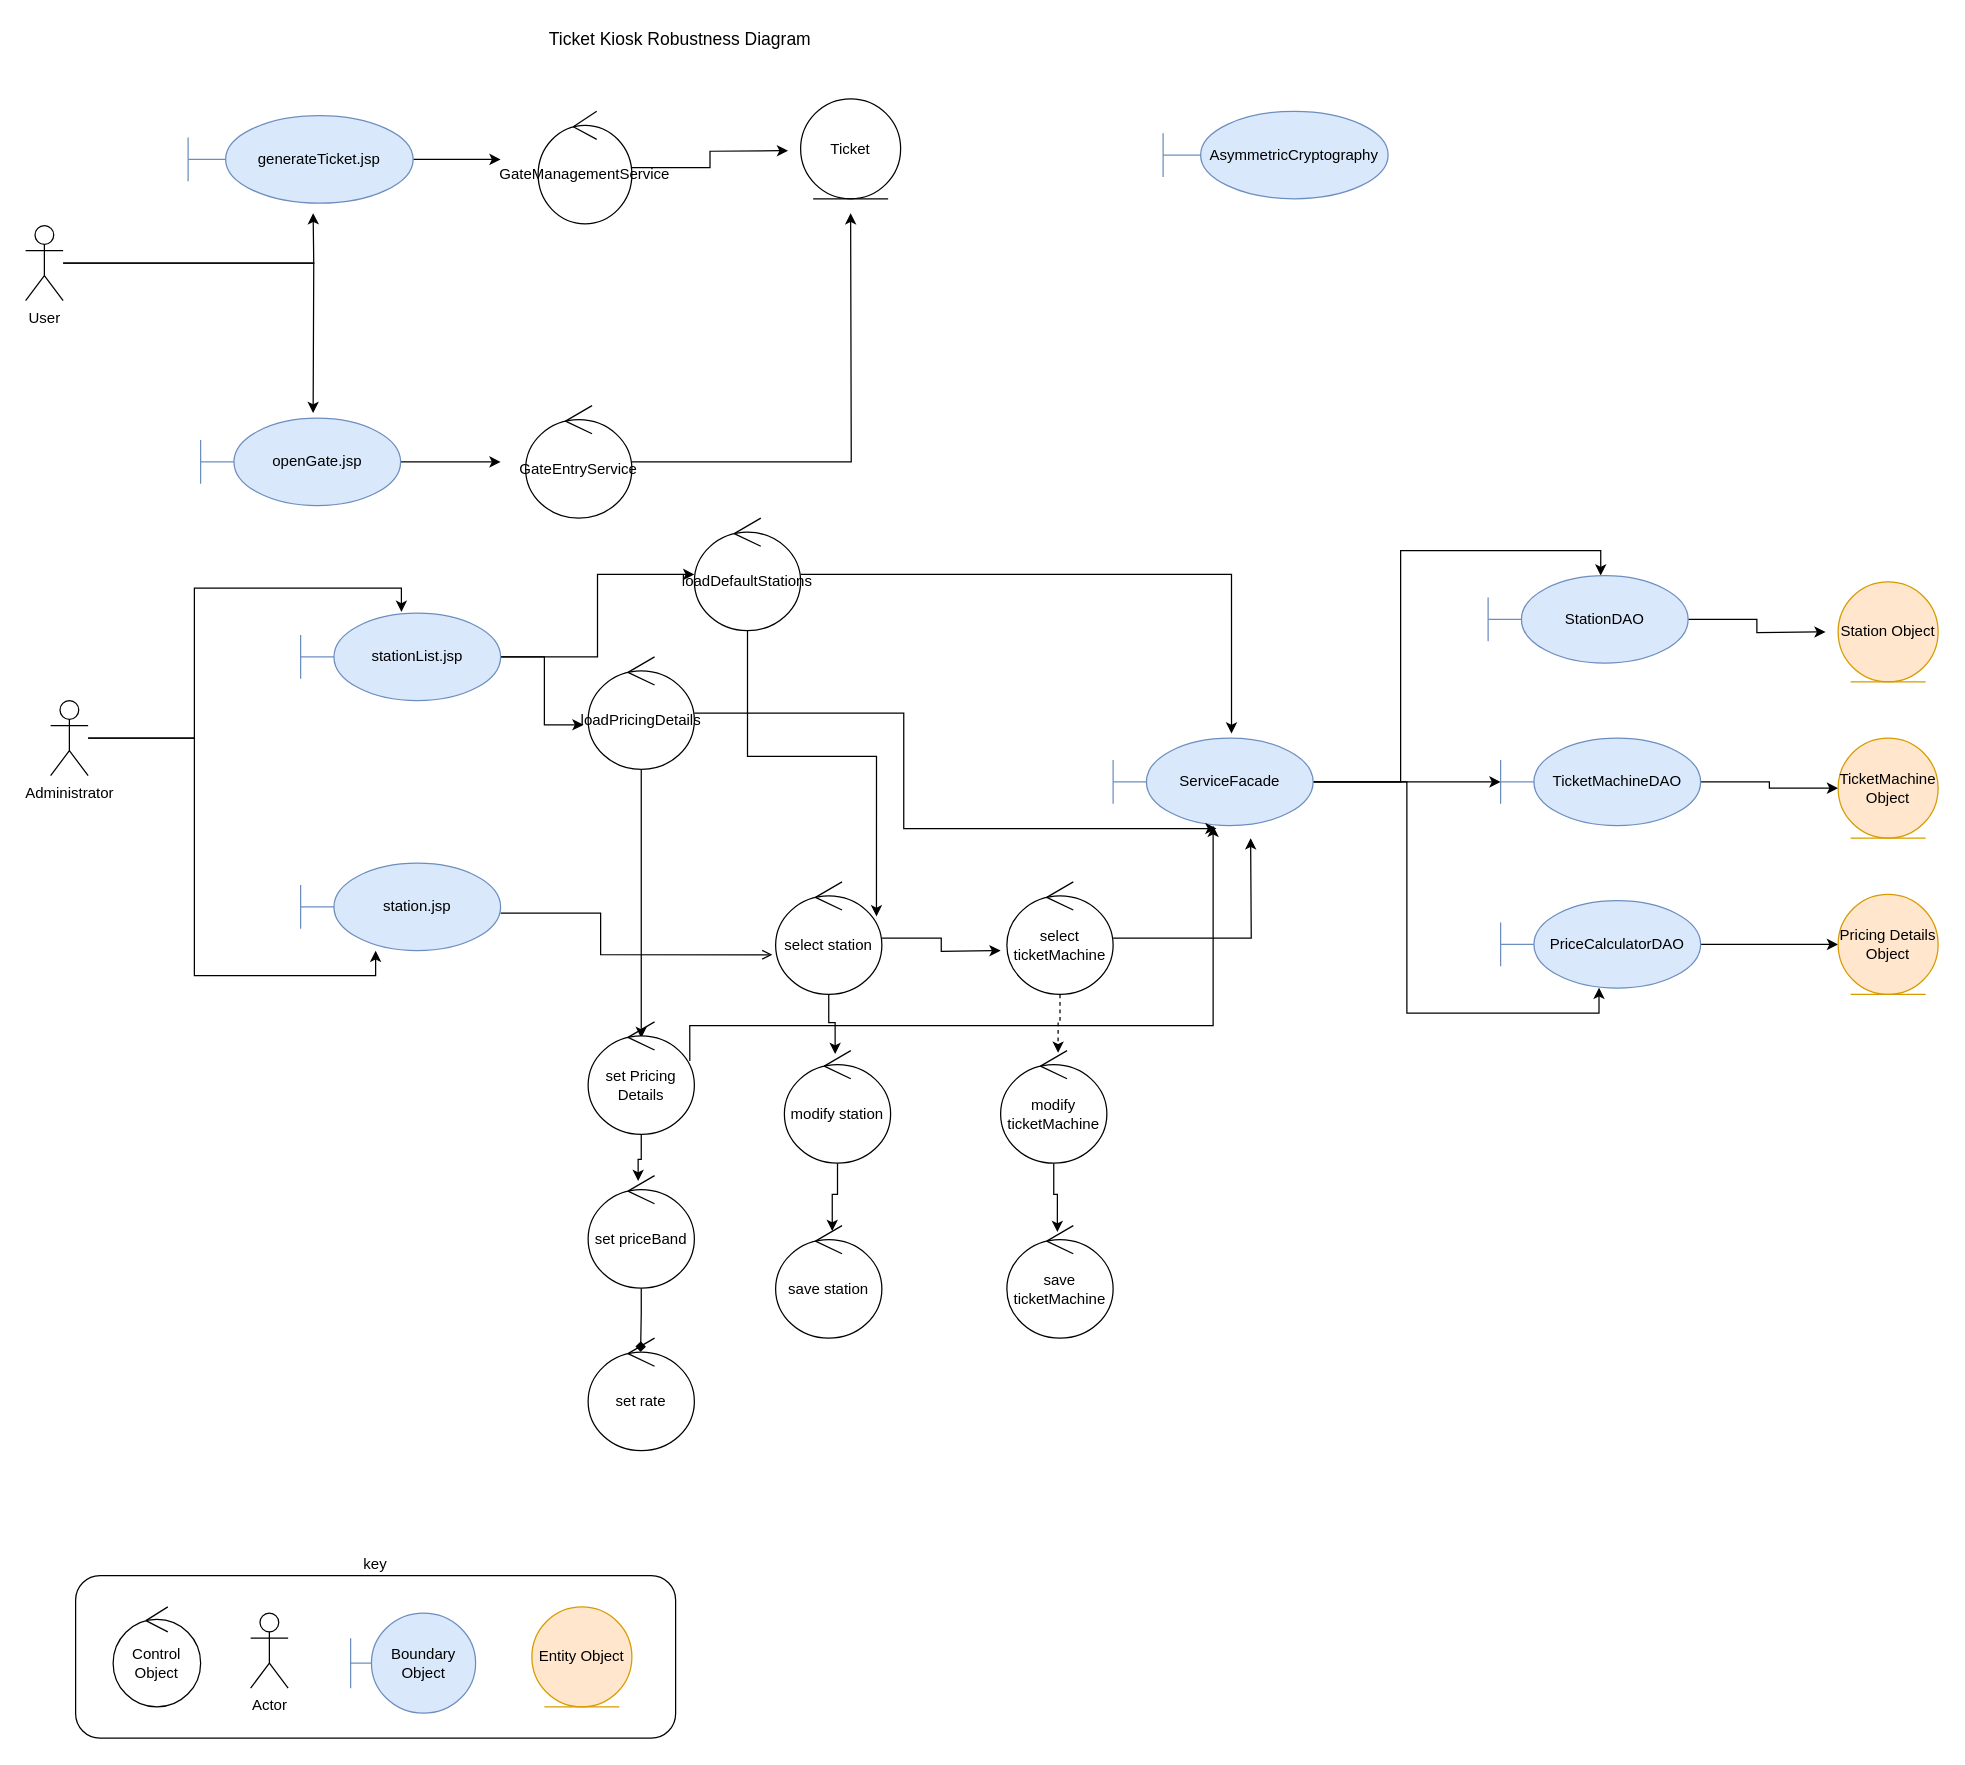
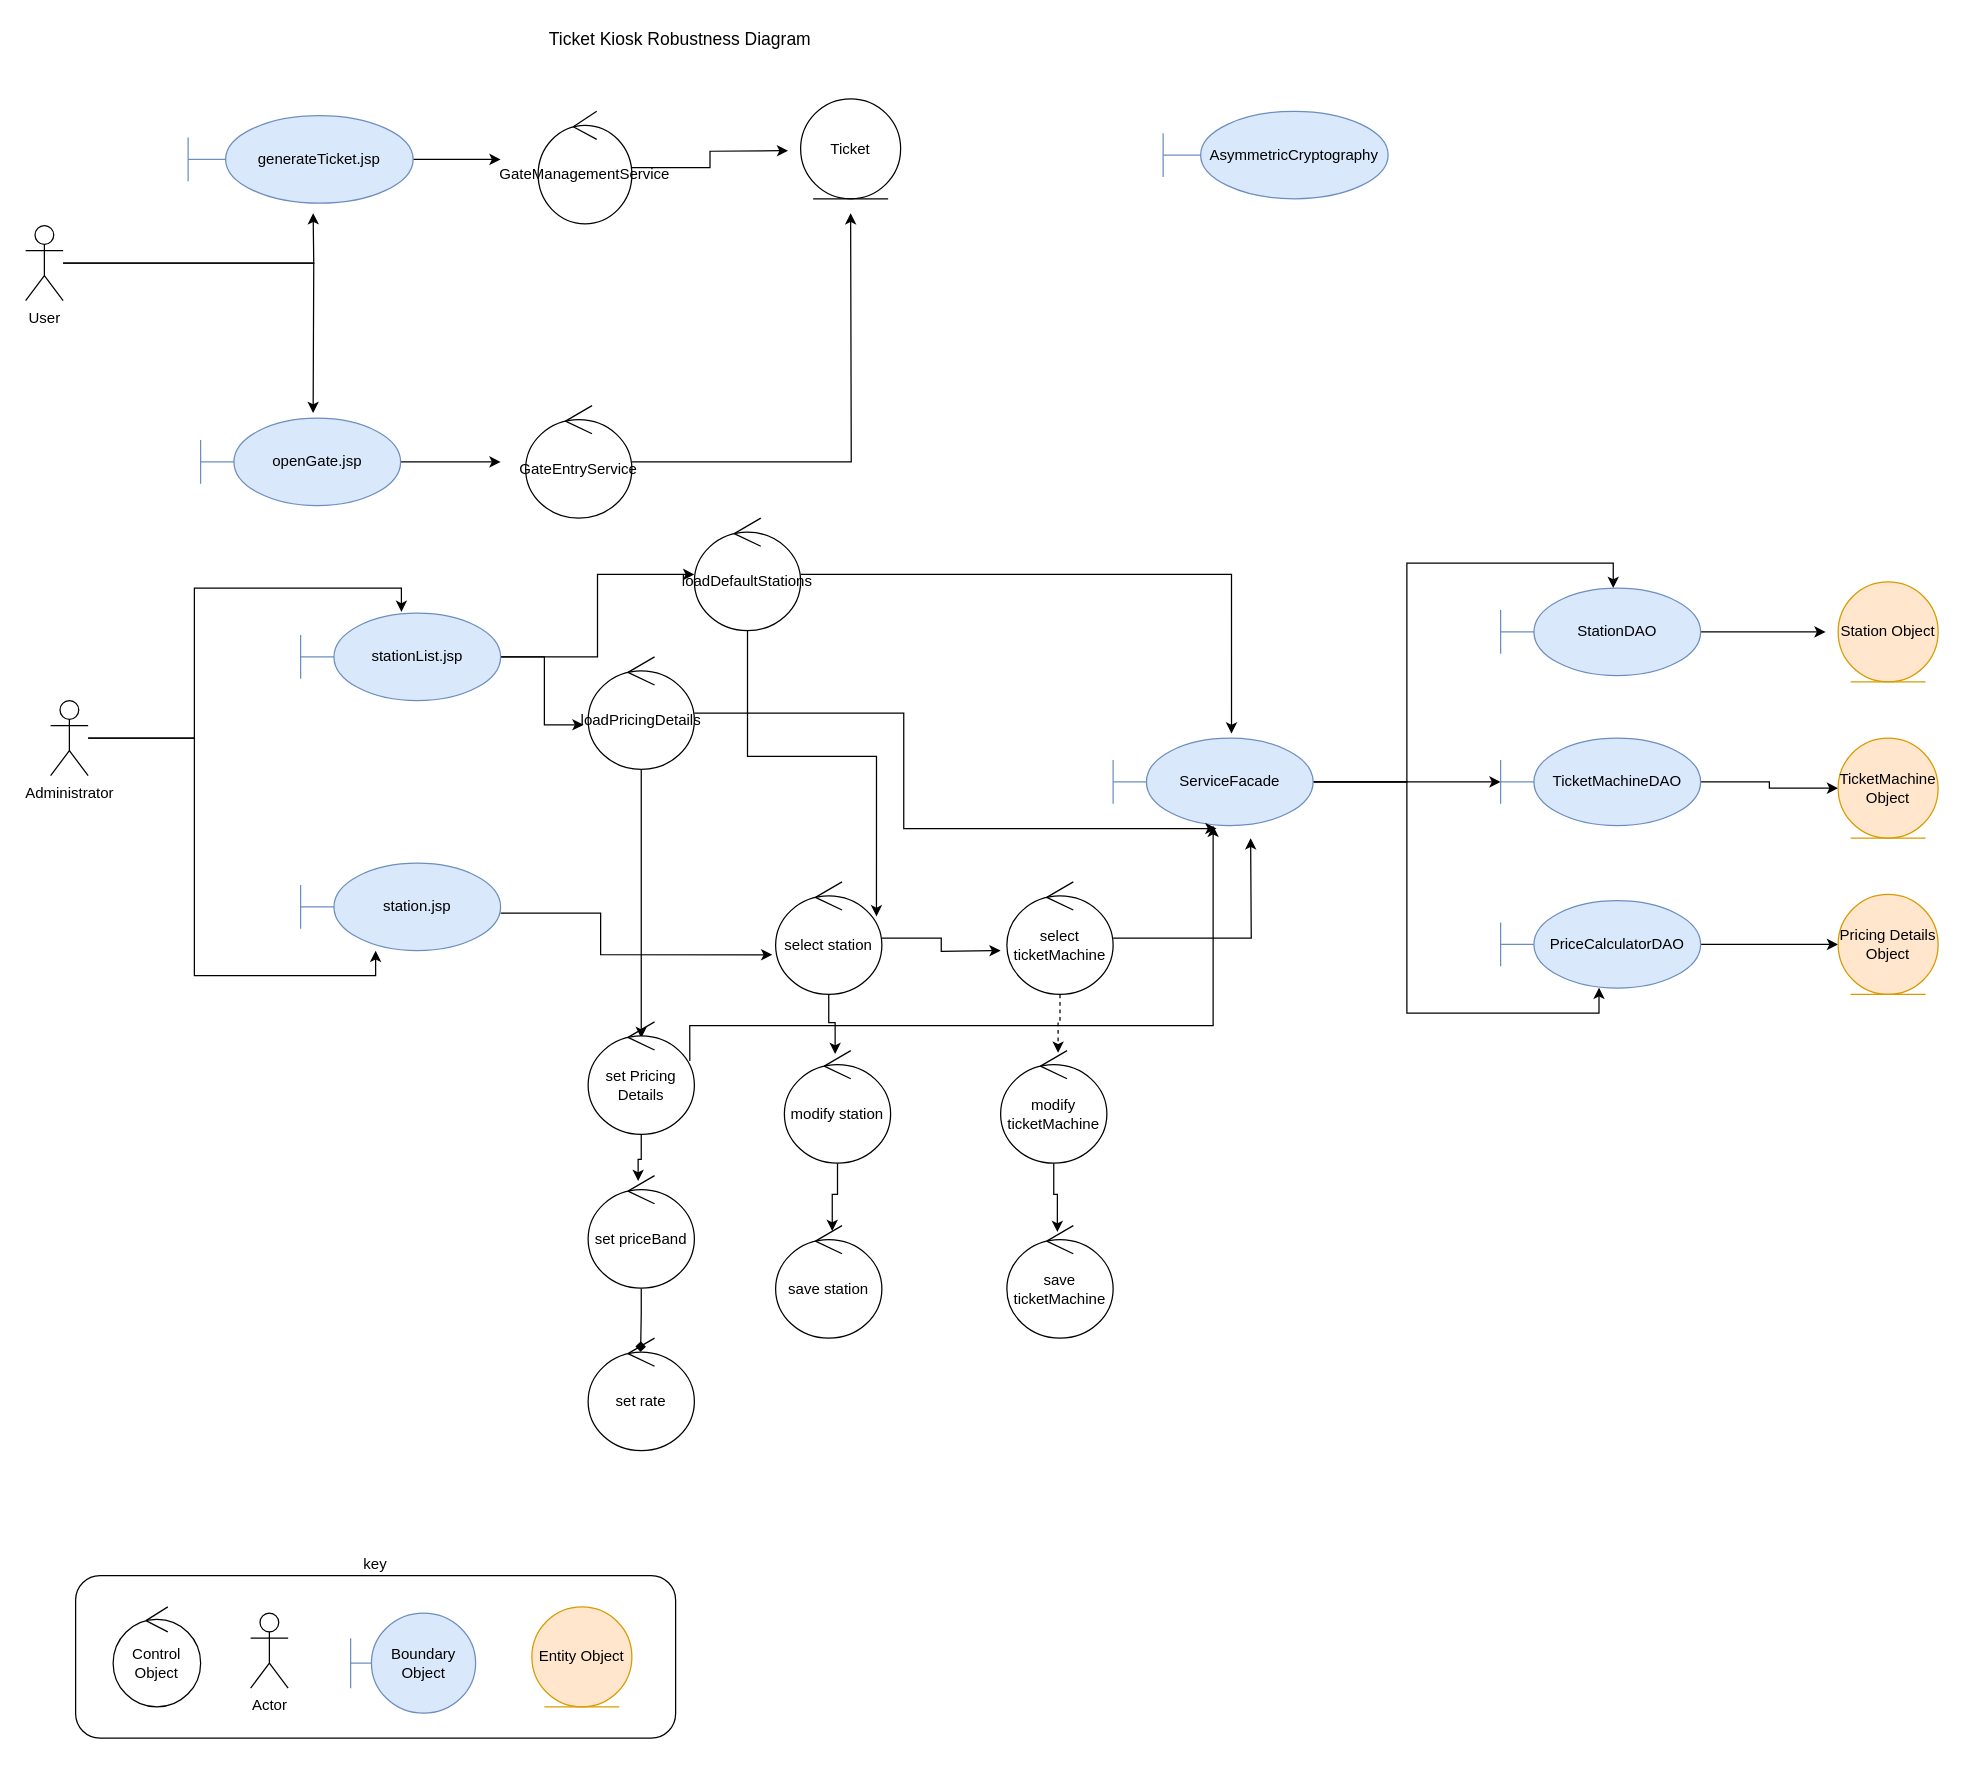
(1588, 619) -> (1601, 632)
(764, 955) -> (762, 955)
